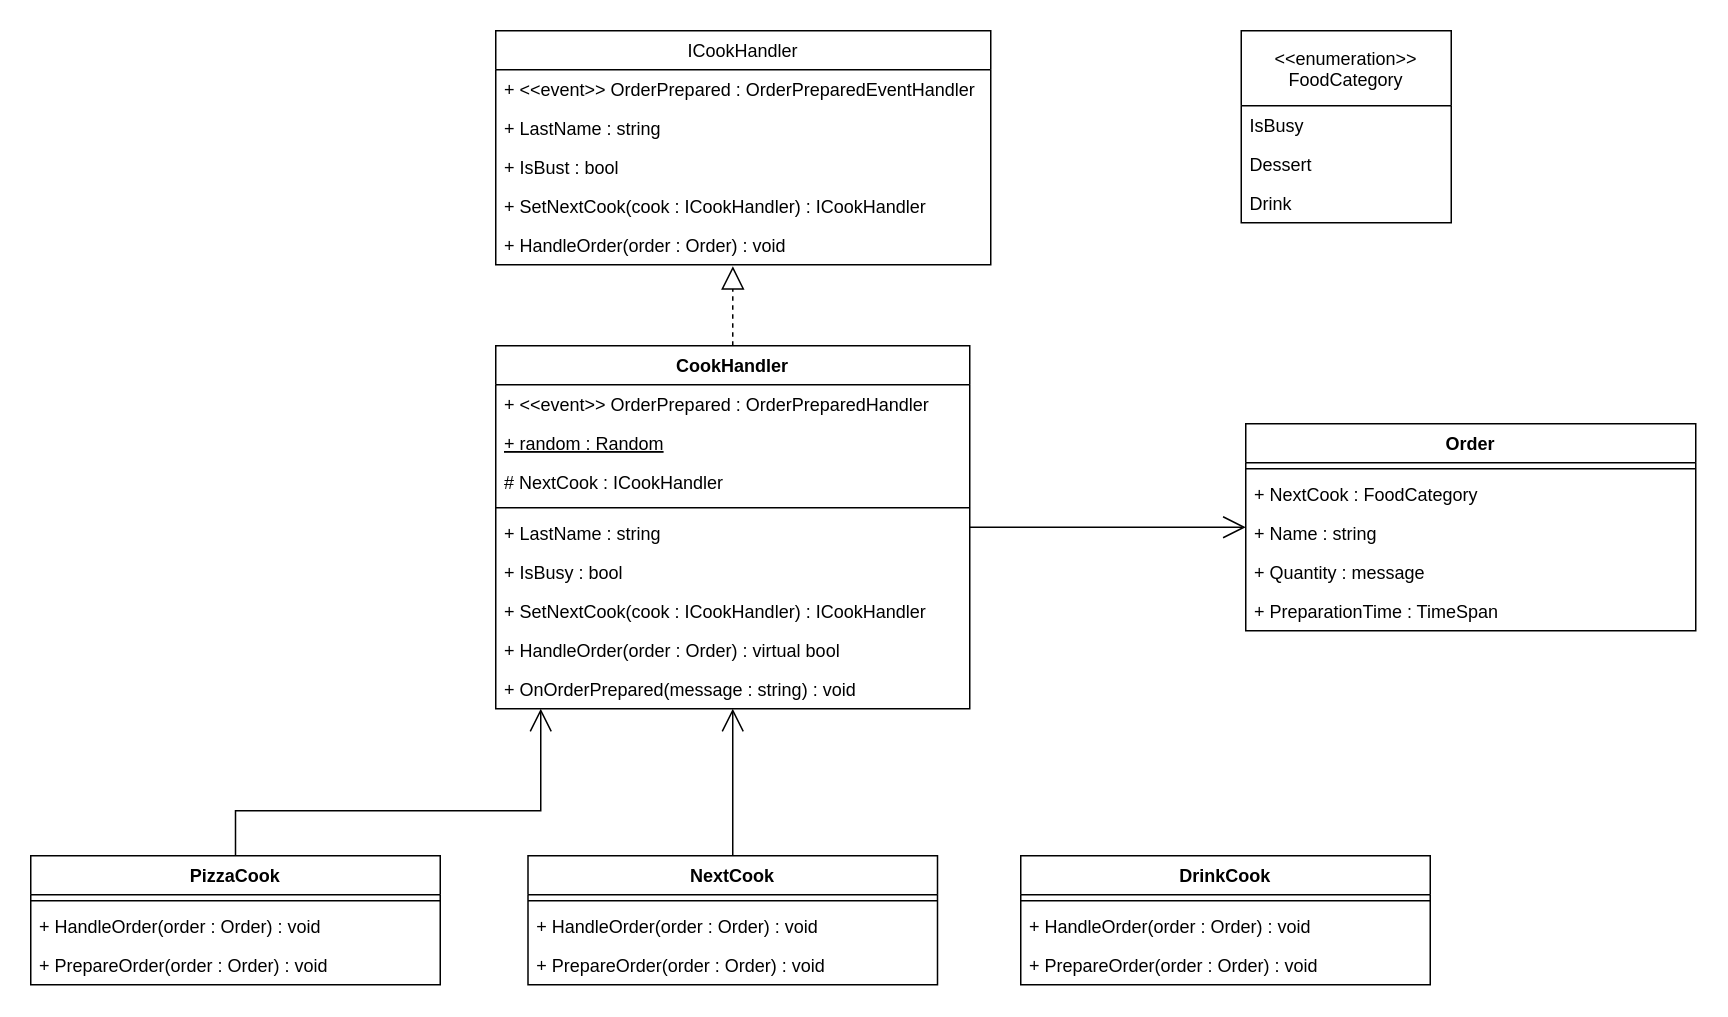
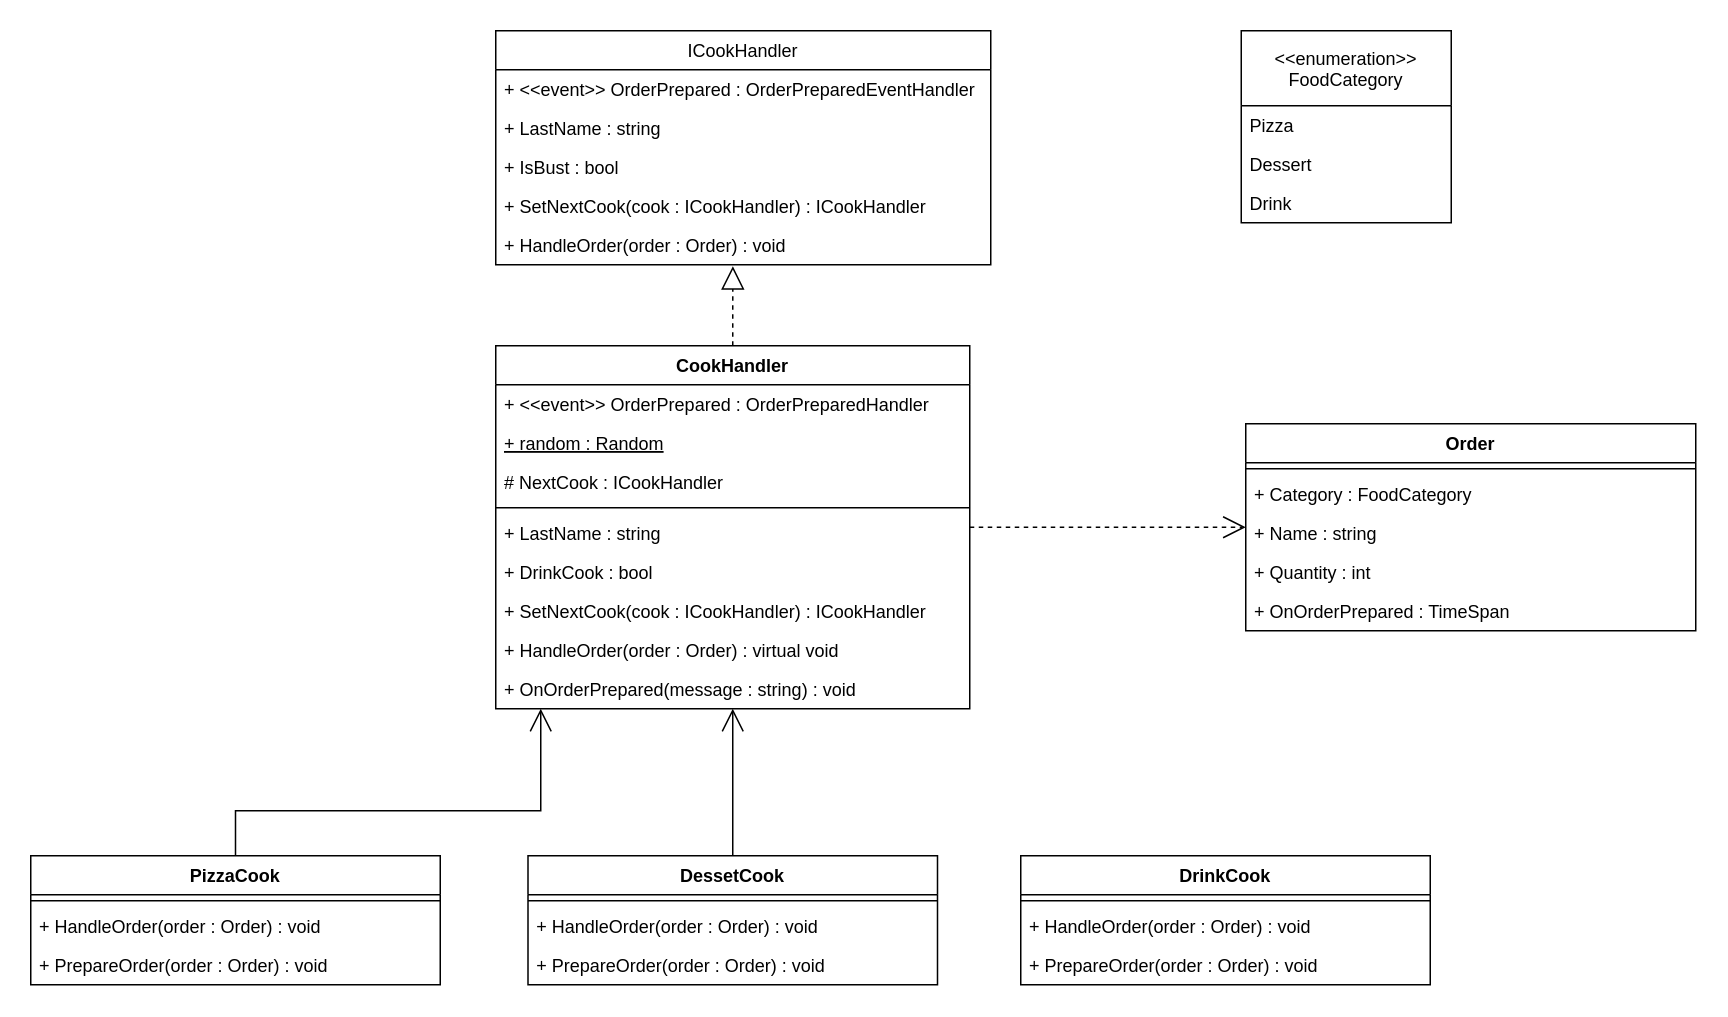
(1280, 126) -> (1272, 126)
(1371, 495) -> (1371, 495)
(1106, 527) -> (1106, 527)
(568, 573) -> (581, 573)
(1343, 573) -> (1321, 573)
(1379, 612) -> (1383, 612)
(693, 651) -> (693, 651)
(732, 876) -> (732, 876)
